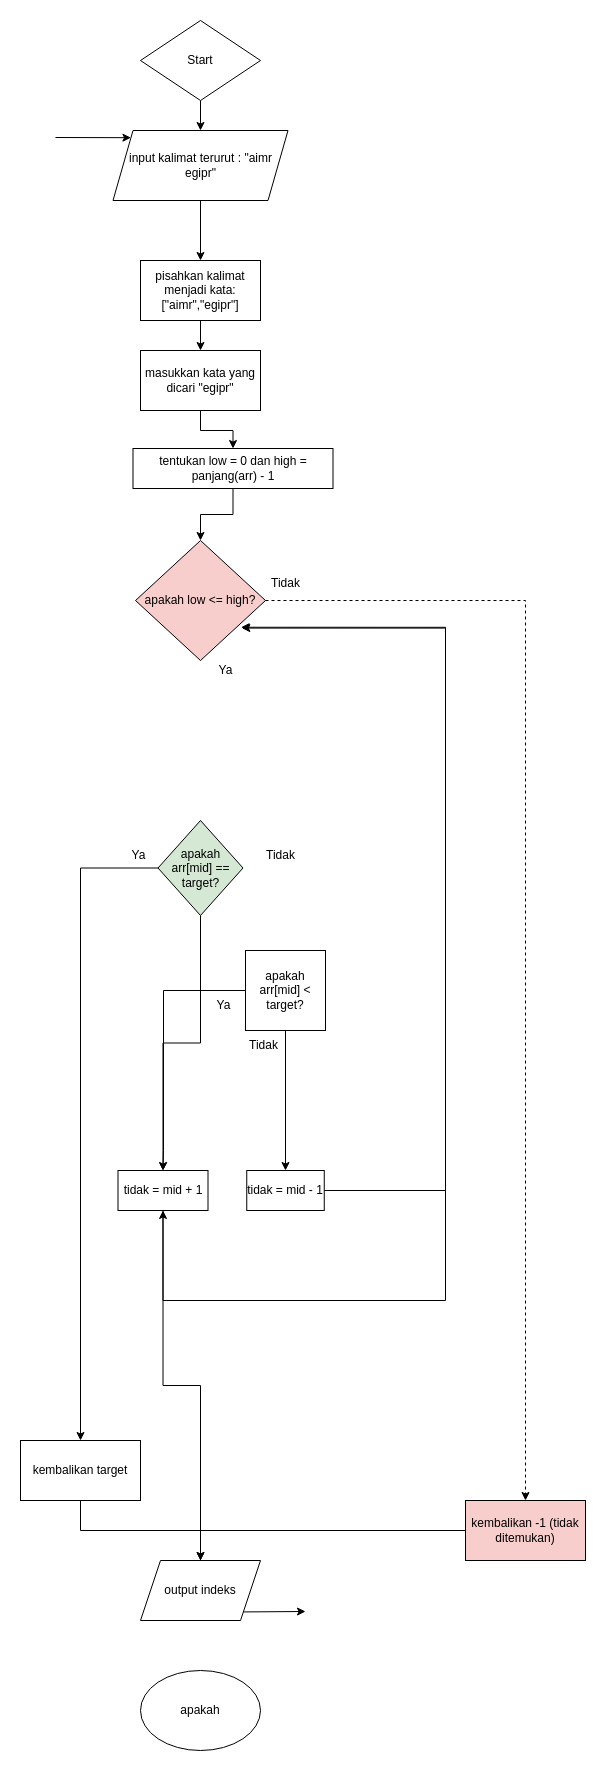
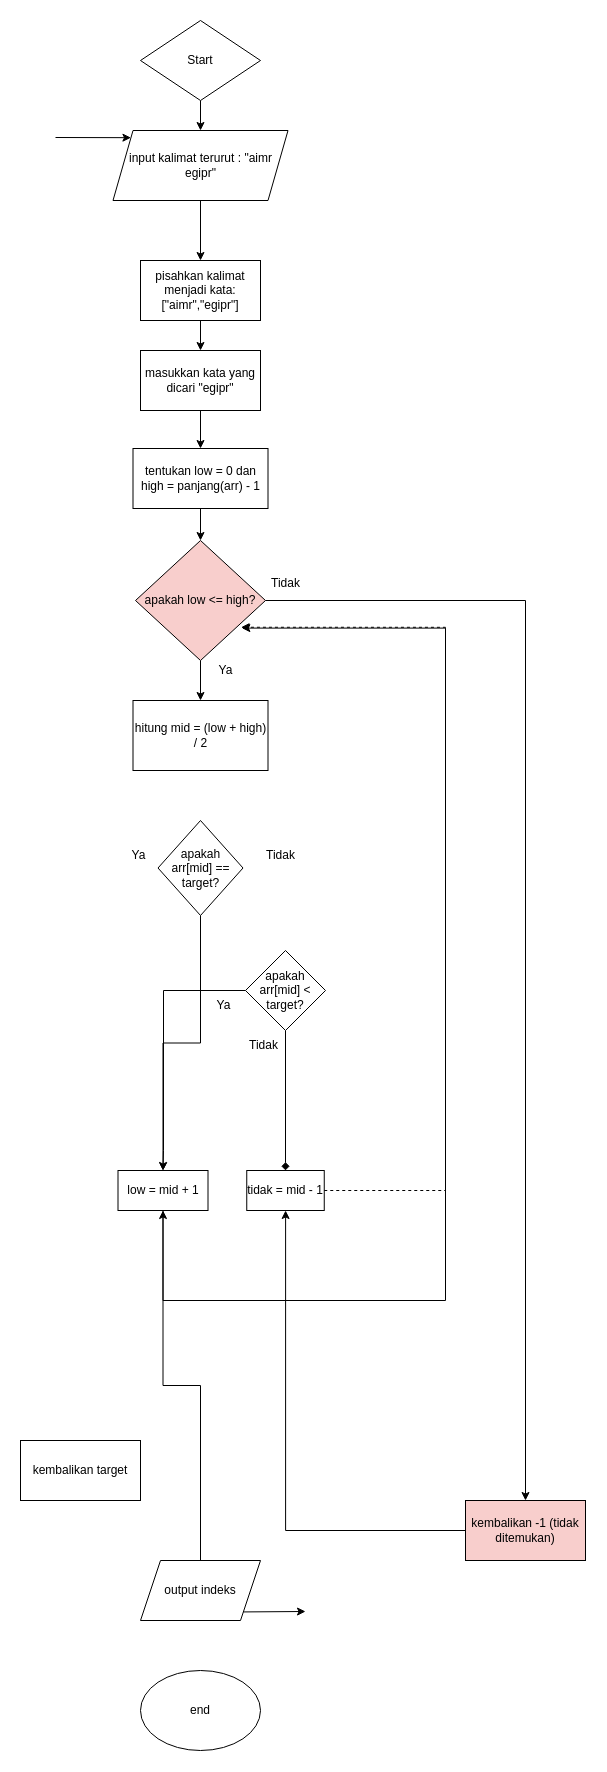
(233, 469) -> (201, 479)
none -> (201, 677)
none -> (201, 736)
(201, 868) -> (201, 868)
(526, 917) -> (526, 917)
(286, 991) -> (286, 991)
(81, 1112) -> none
(286, 1162) -> (286, 1161)
(164, 1191) -> (164, 1191)
(384, 1191) -> (384, 1191)
(125, 1531) -> none
(245, 1531) -> (286, 1374)
(201, 1711) -> (201, 1711)
